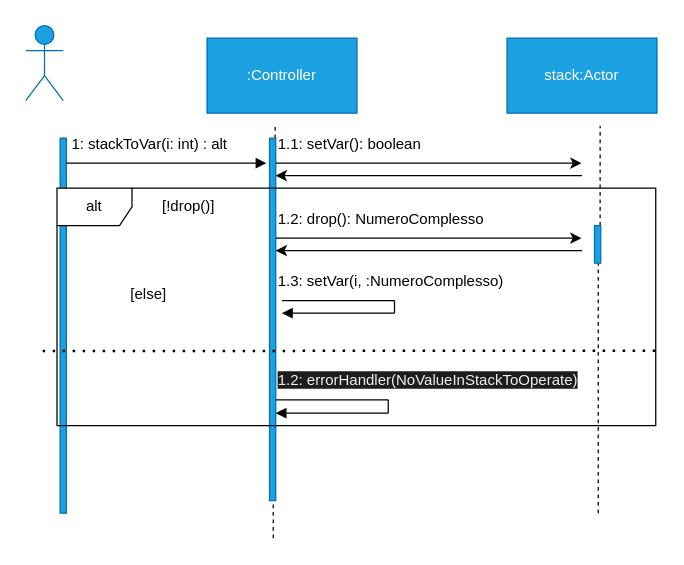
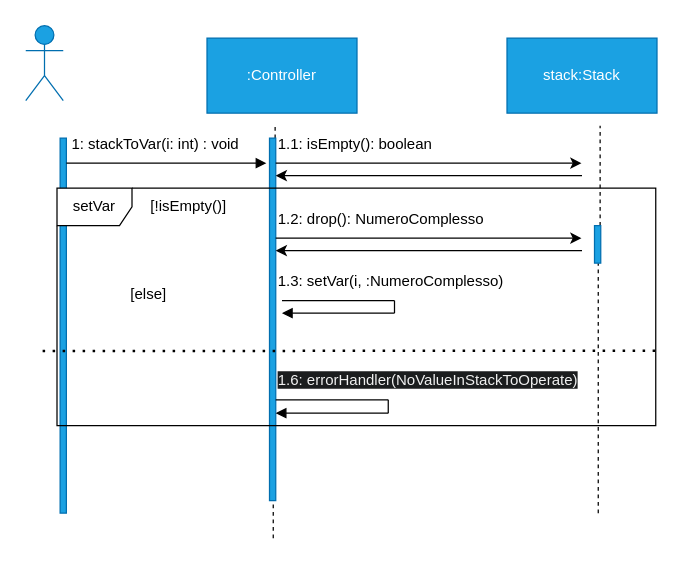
(582, 76) -> (582, 76)
(166, 144) -> (170, 144)
(359, 144) -> (361, 144)
(94, 207) -> (94, 207)
(189, 207) -> (189, 207)
(430, 390) -> (430, 390)
